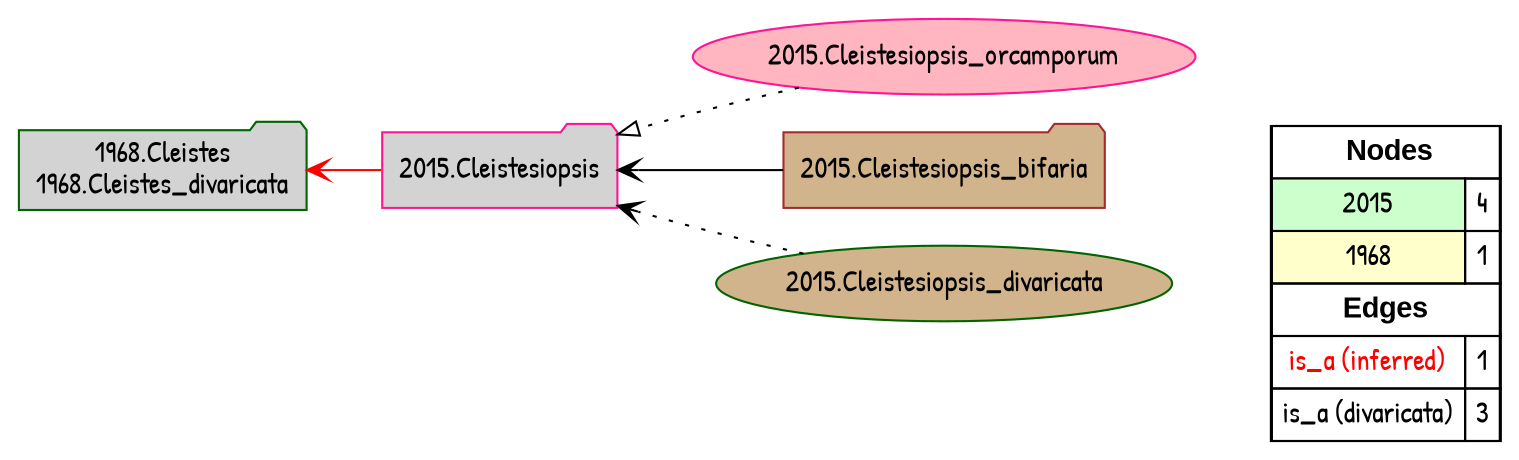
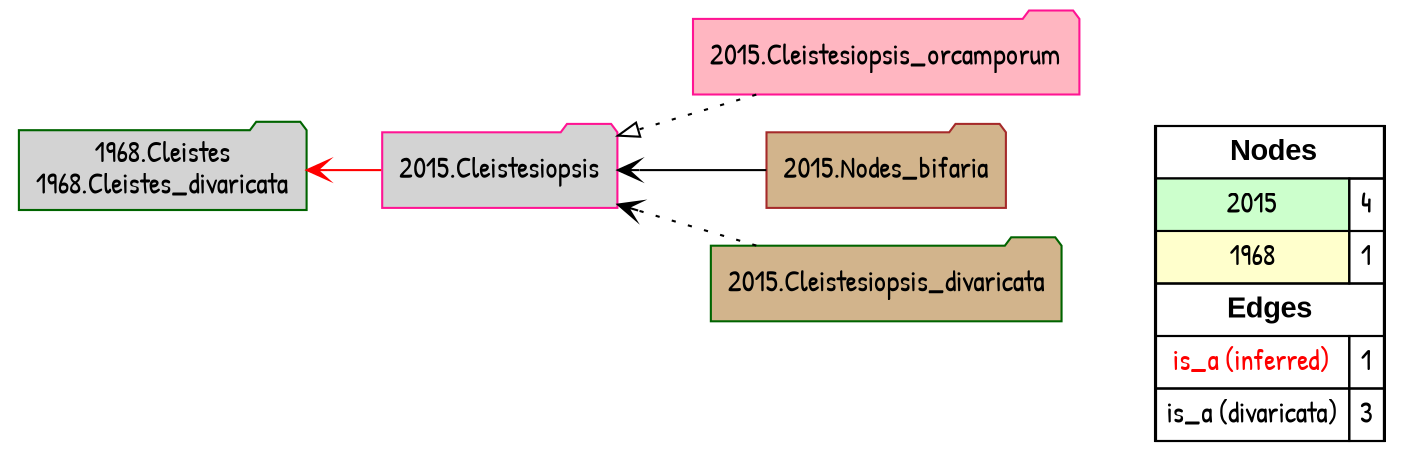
(944, 57) -> (886, 57)
(944, 170) -> (886, 170)
(944, 283) -> (886, 283)
